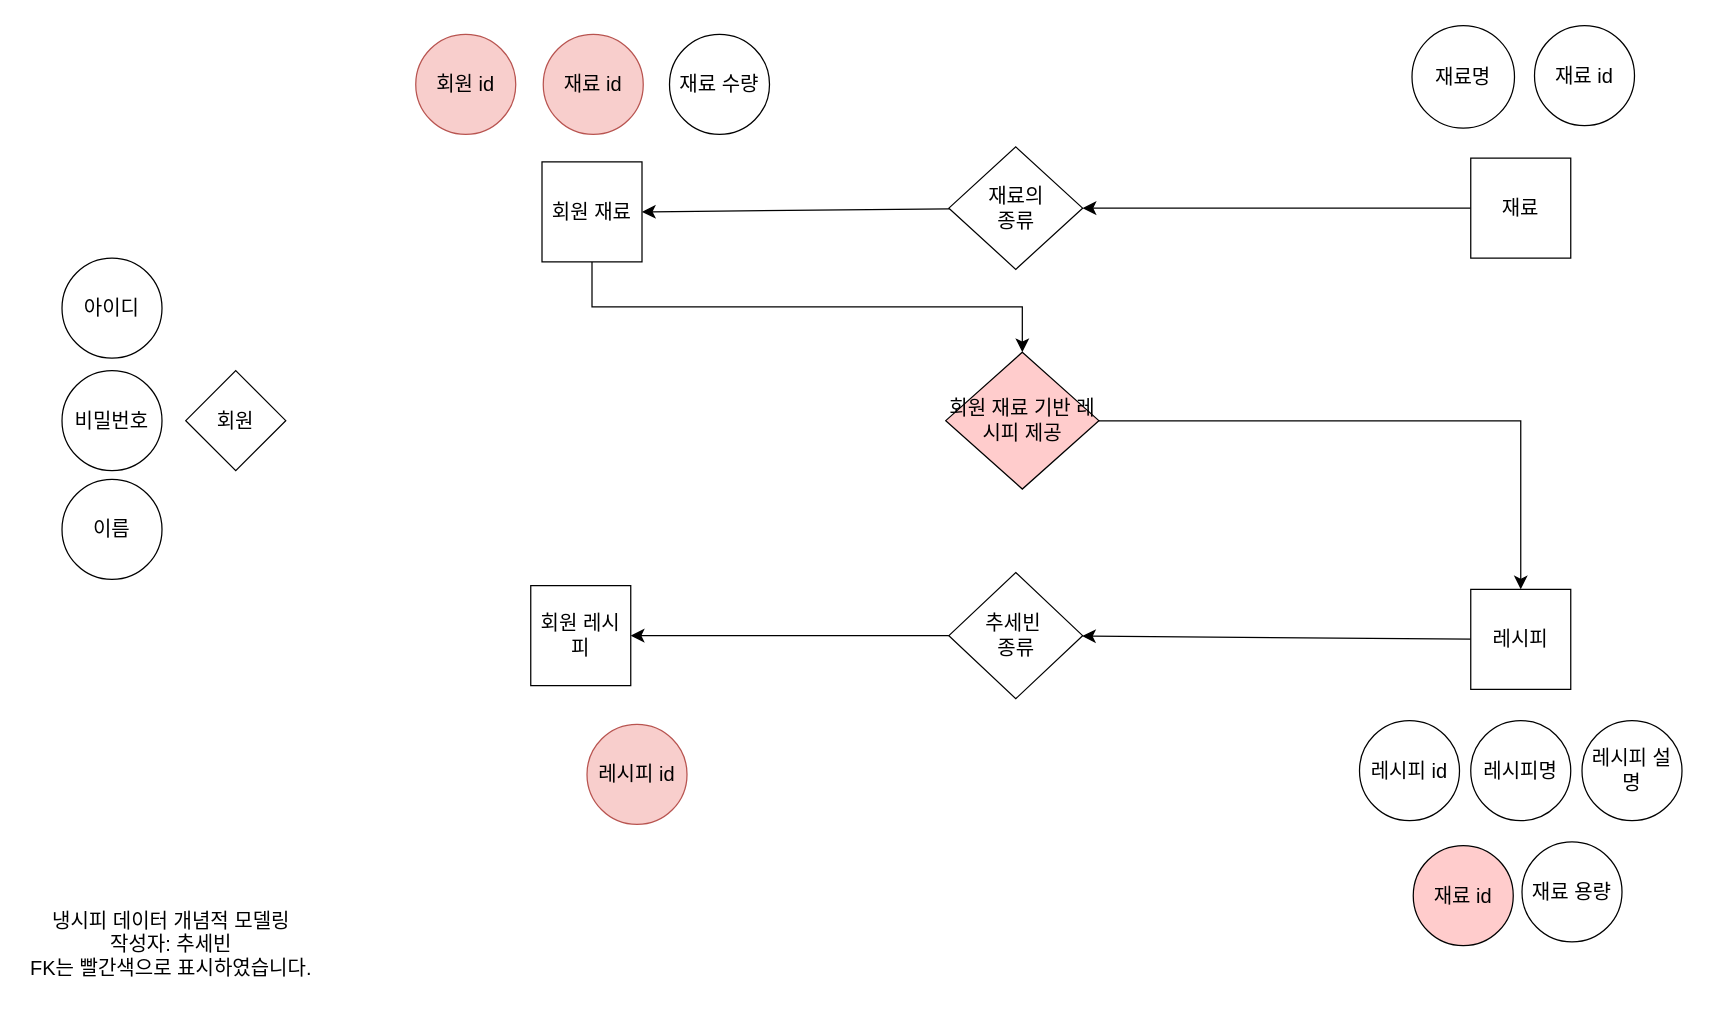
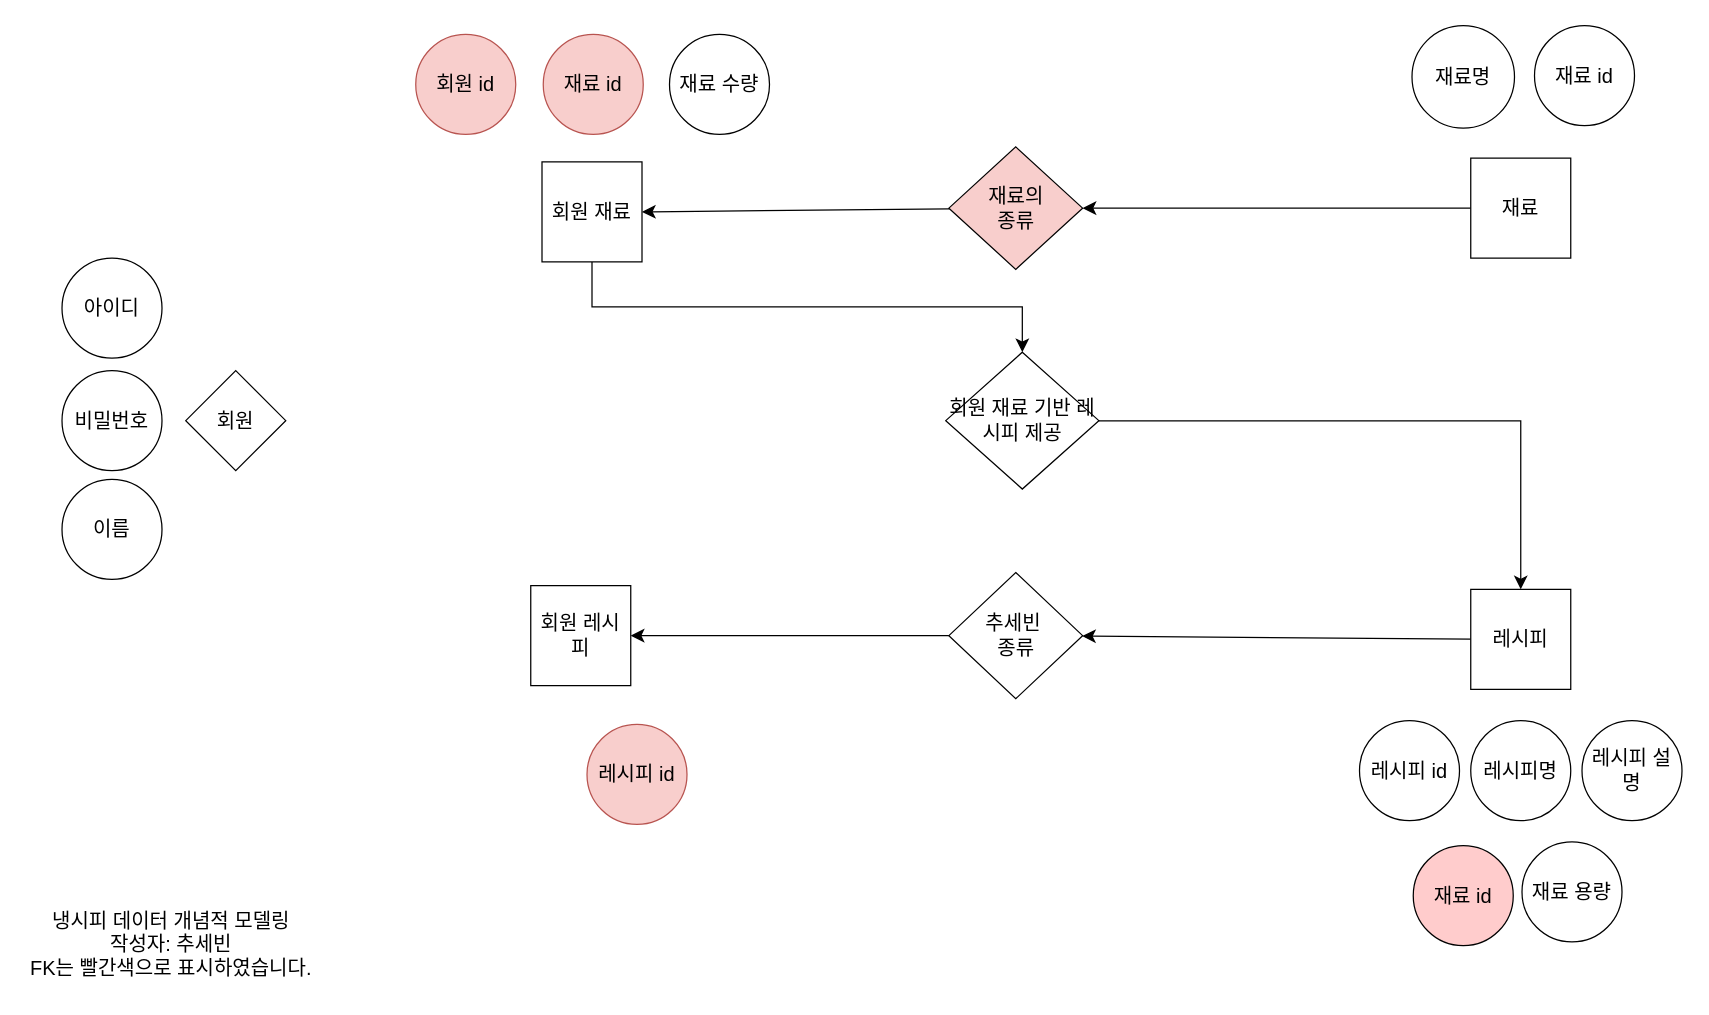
(1016, 208) -> (1016, 208)
(1022, 421) -> (1022, 421)
